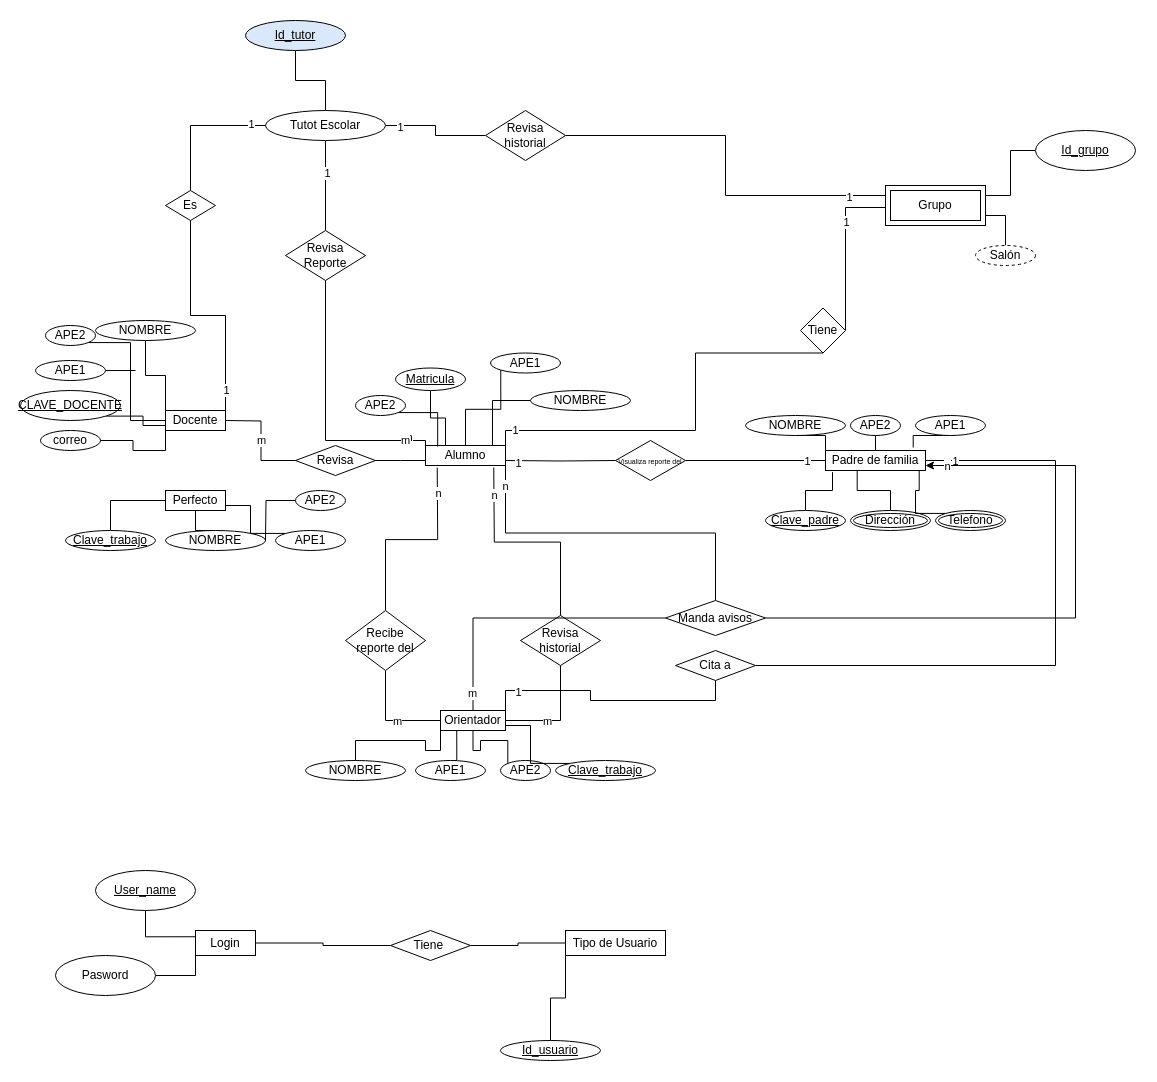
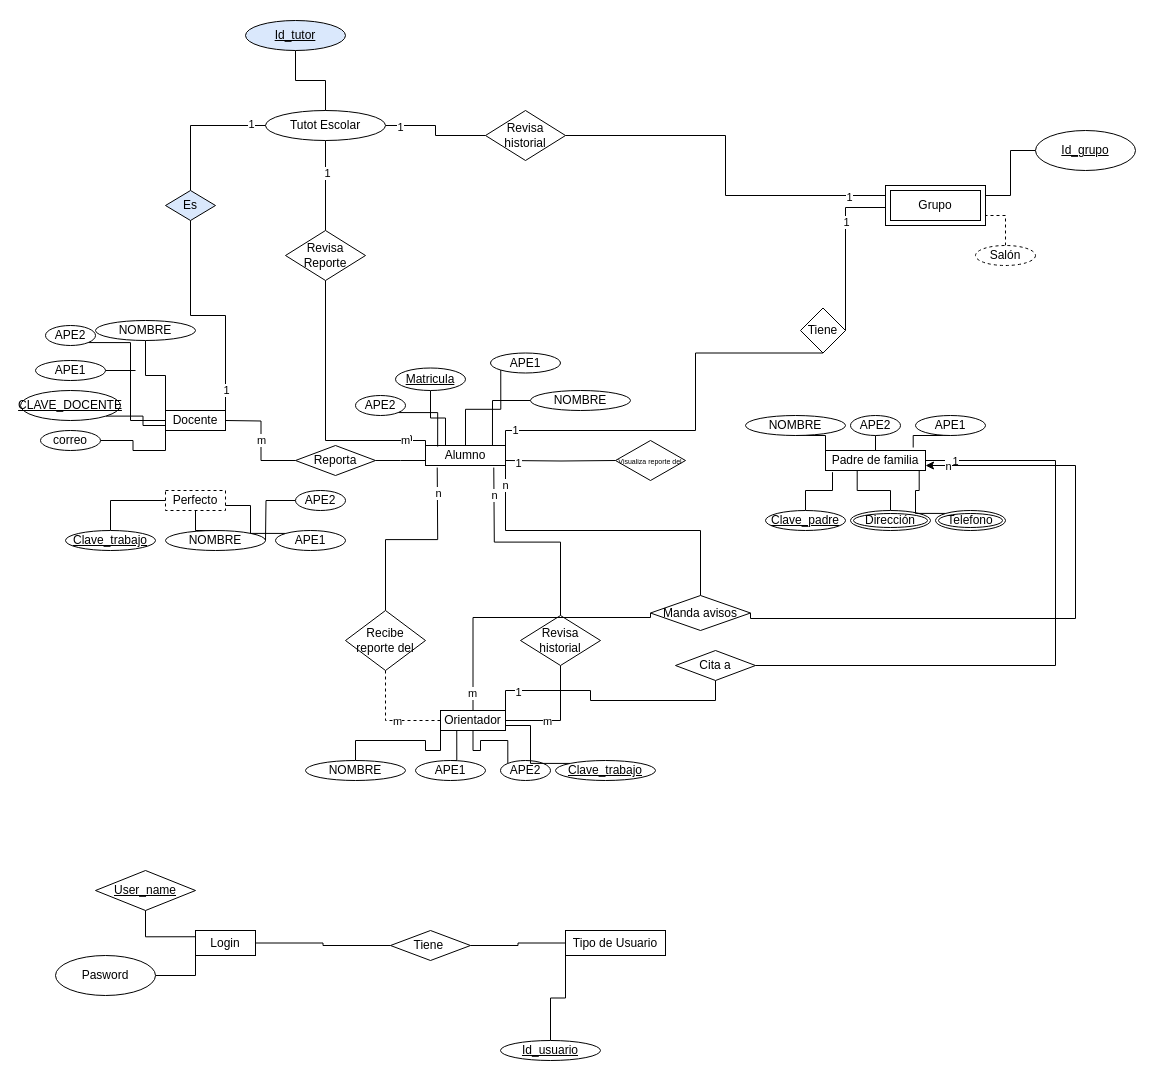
(191, 206) -> (191, 206)
(1006, 221) -> (1006, 221)
(336, 461) -> (336, 461)
(756, 461) -> none
(196, 501) -> (196, 501)
(716, 618) -> (701, 613)
(388, 721) -> (388, 721)
(146, 891) -> (146, 891)
